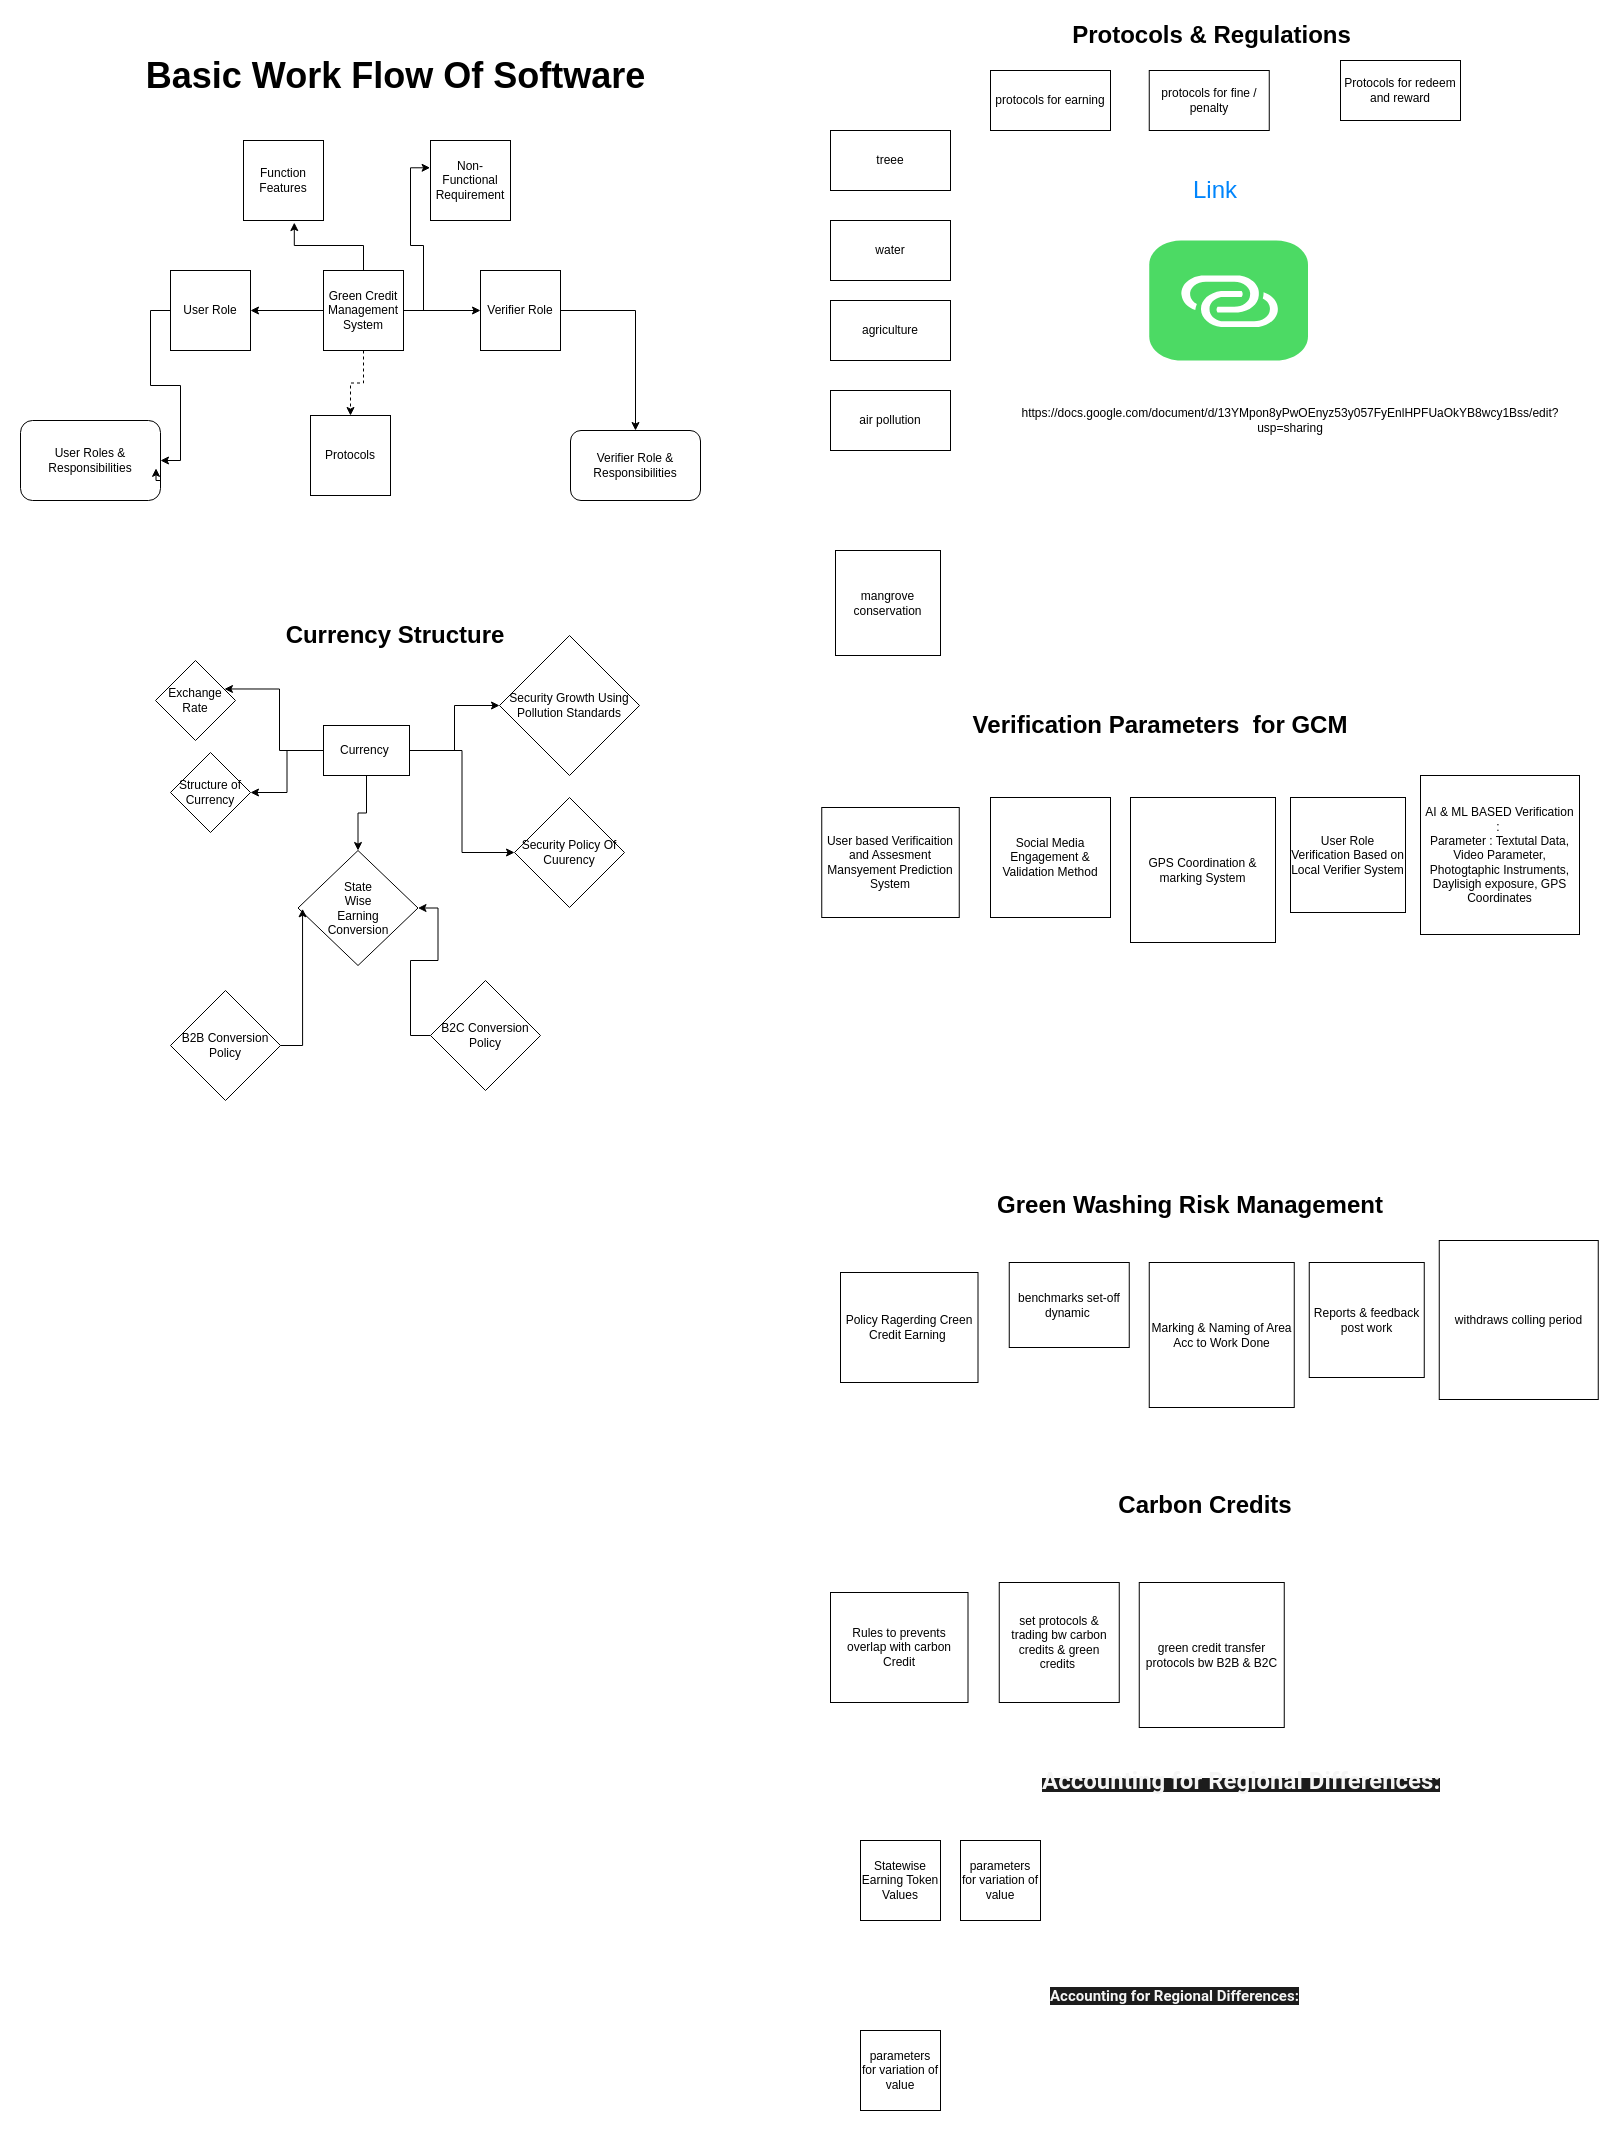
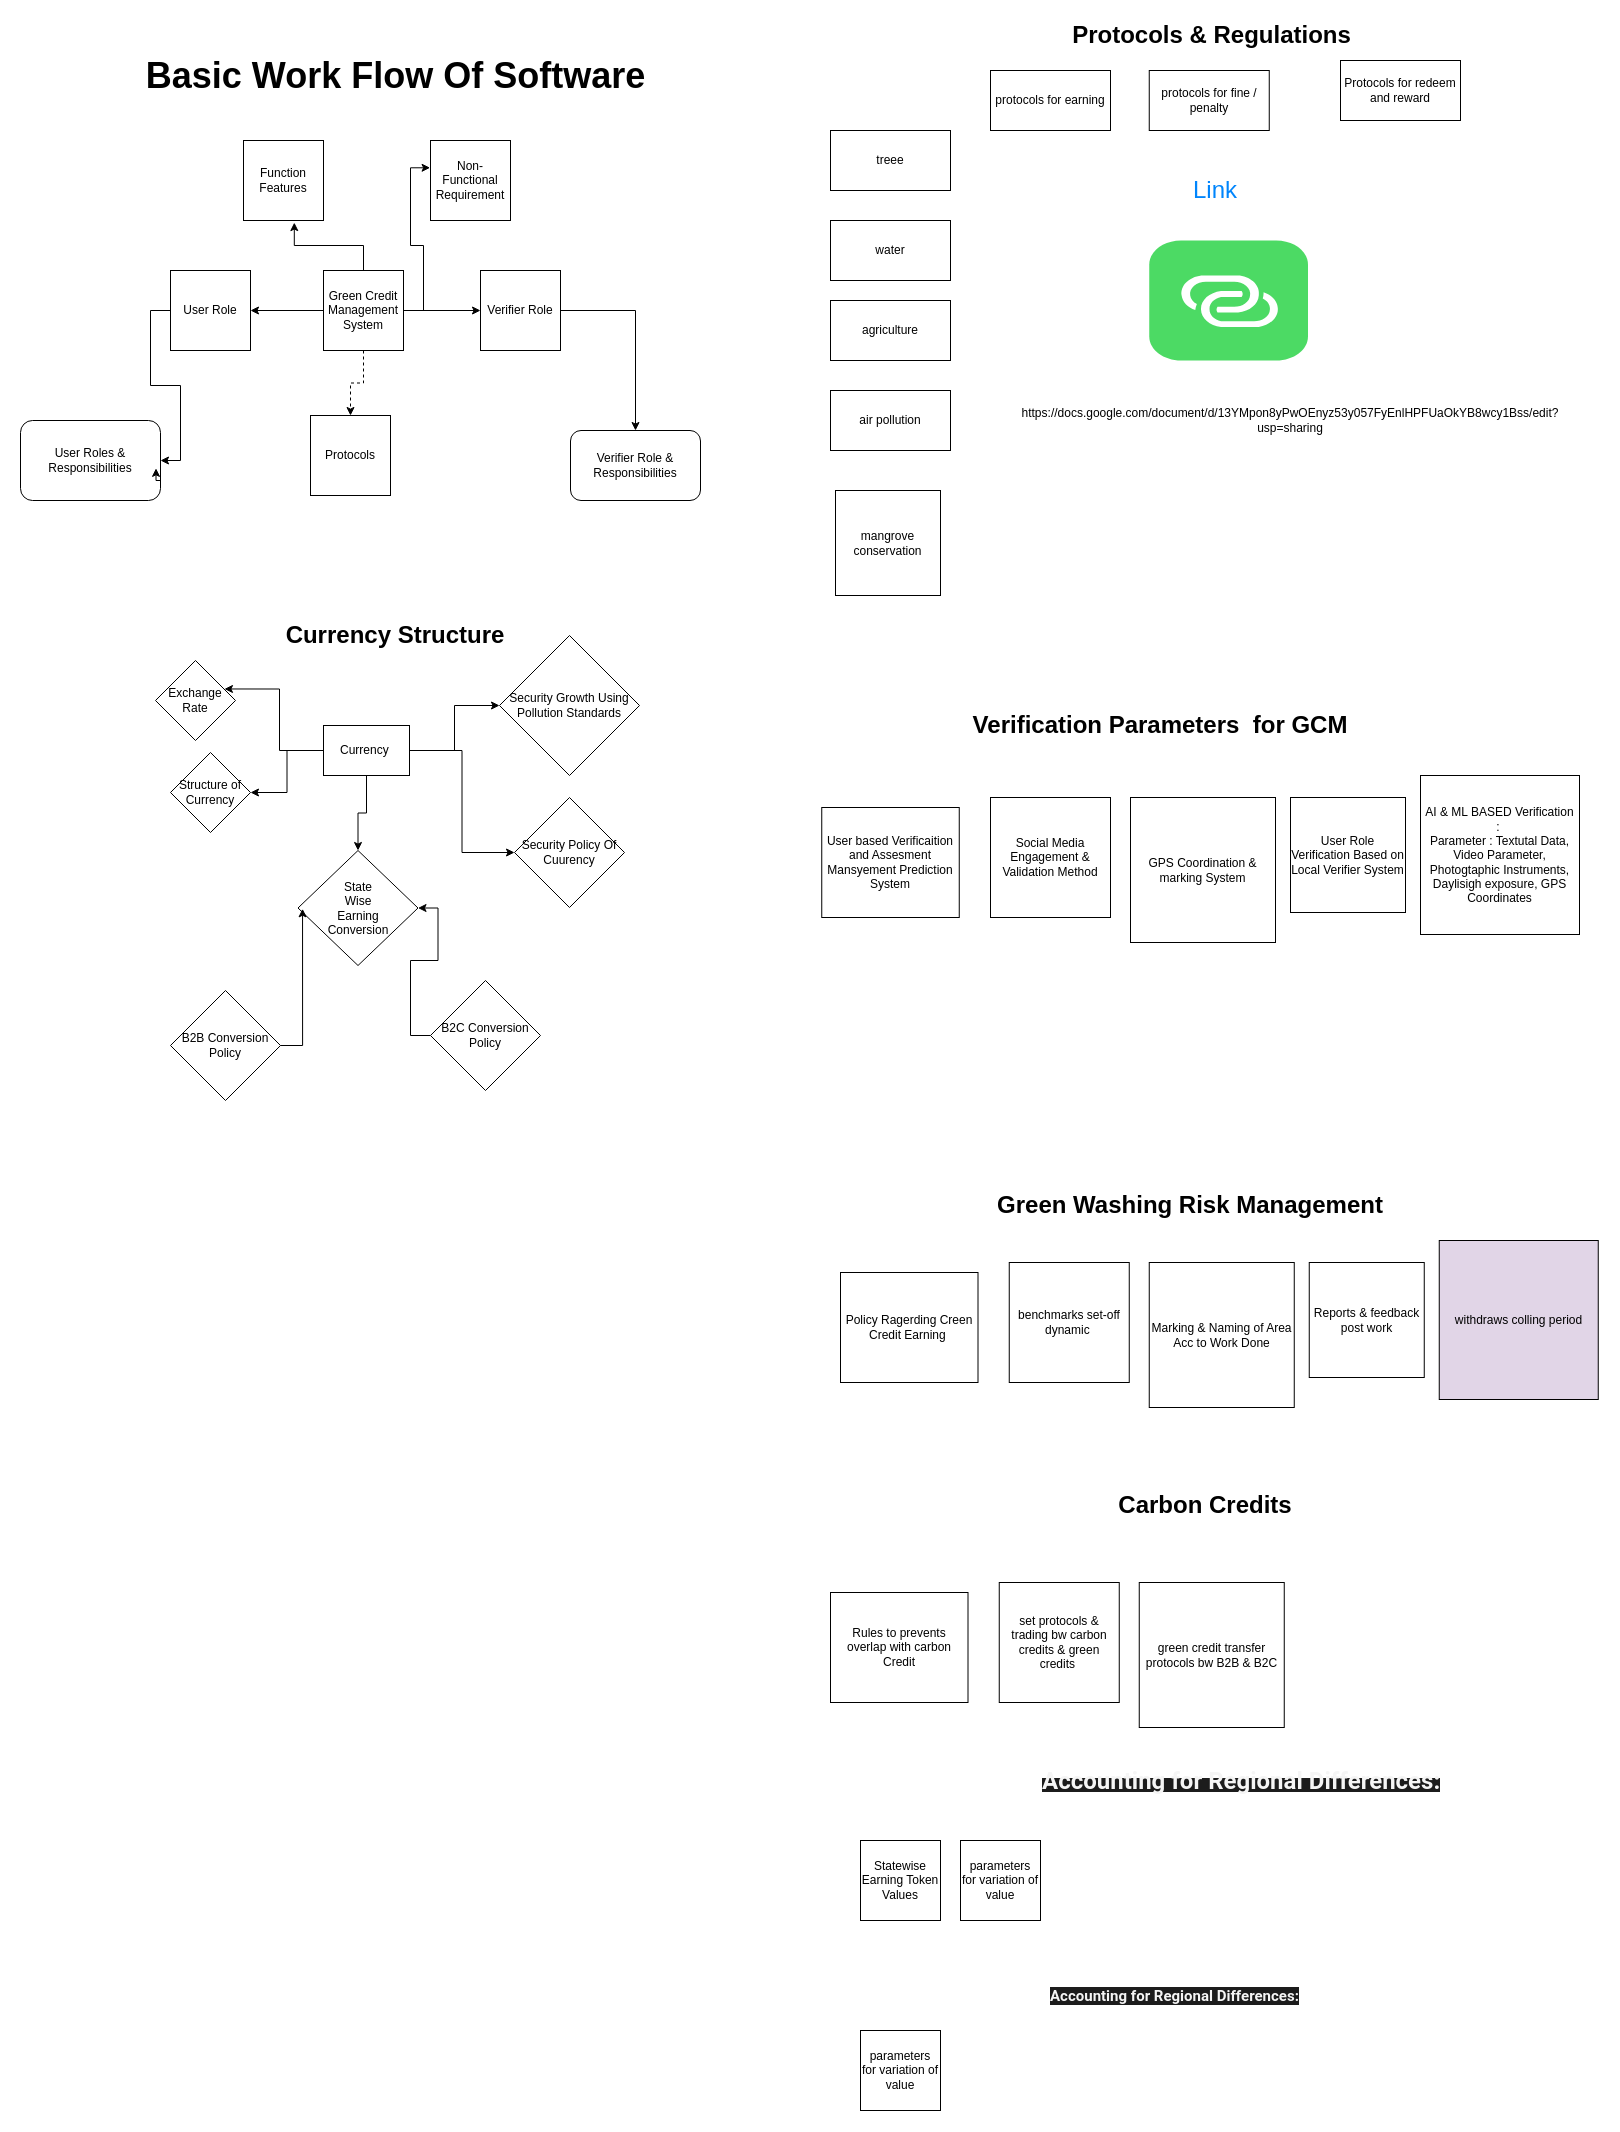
(888, 603) -> (888, 543)
(1069, 1305) -> (1069, 1323)
(1519, 1320) -> (1519, 1320)
